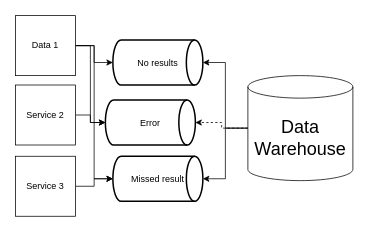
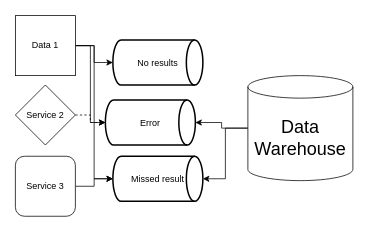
(225, 85) -> none
(45, 115) -> (45, 115)
(76, 115) -> (76, 115)
(214, 122) -> (214, 122)
(45, 186) -> (45, 186)
